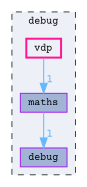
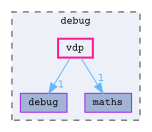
(44, 125) -> (62, 71)
